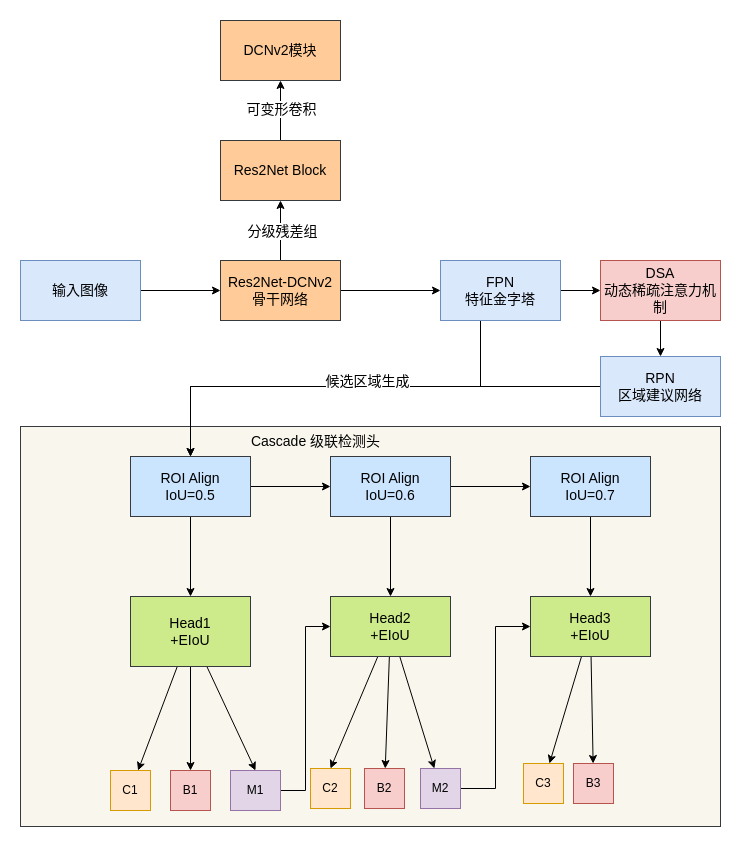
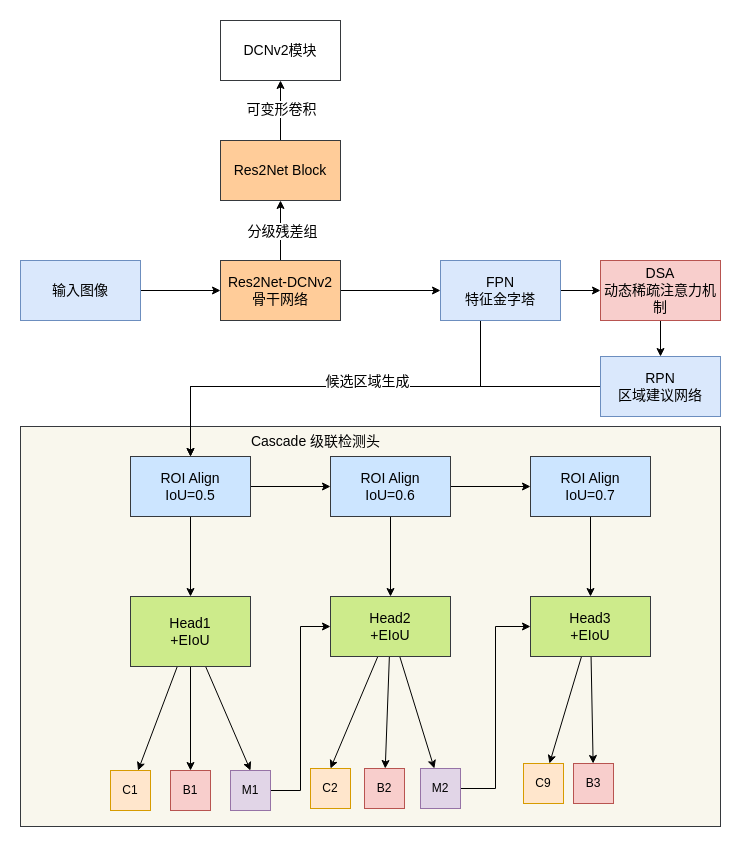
(281, 51) -> (281, 51)
(544, 784) -> (544, 784)
(256, 791) -> (251, 791)
